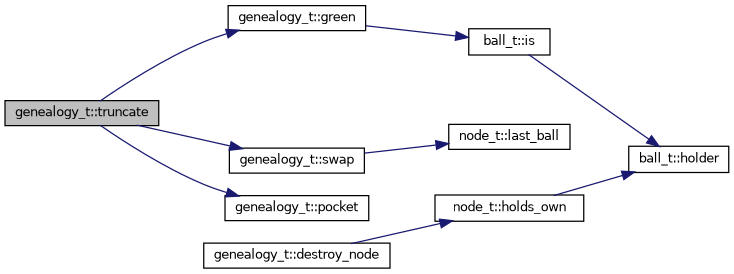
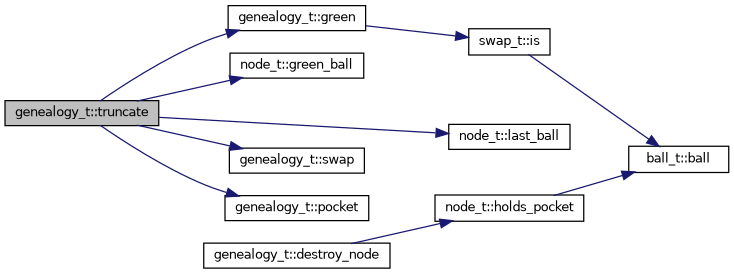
(509, 42) -> (509, 42)
none -> (297, 66)
(400, 149) -> (297, 125)
(679, 159) -> (679, 159)
(509, 208) -> (509, 208)
